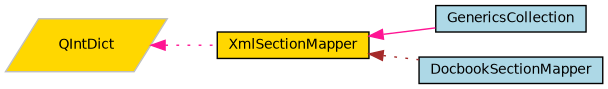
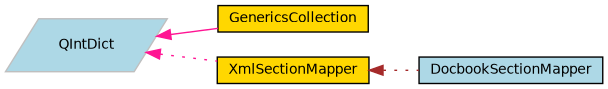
(511, 19) -> (293, 19)
(409, 31) -> (194, 31)
(86, 45) -> (86, 45)
